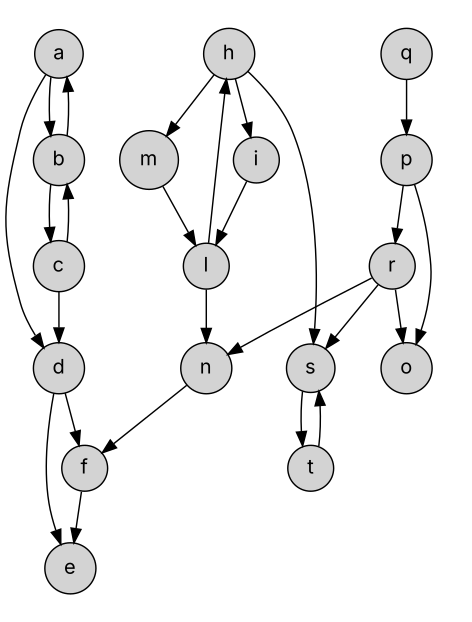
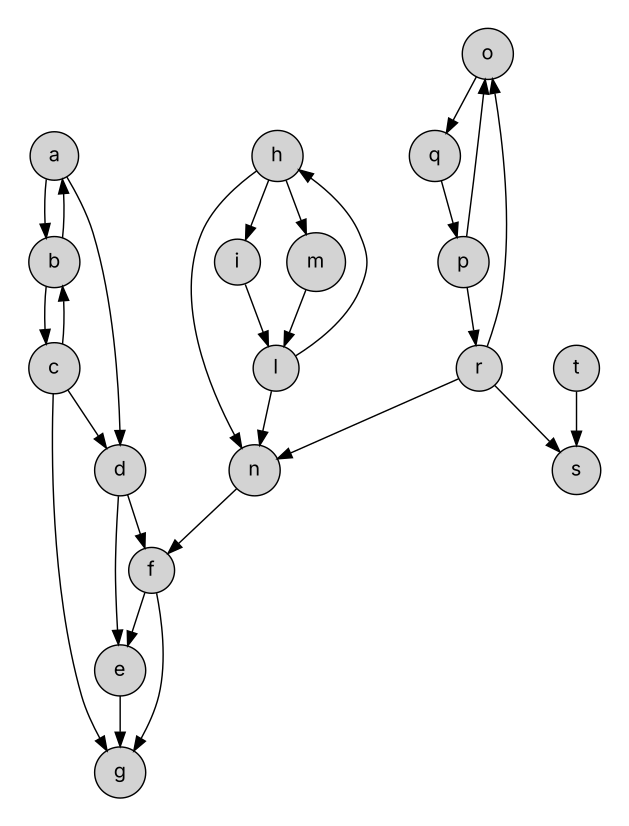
none -> (465, 98)
(309, 191) -> (192, 295)
(301, 411) -> none
none -> (120, 772)
